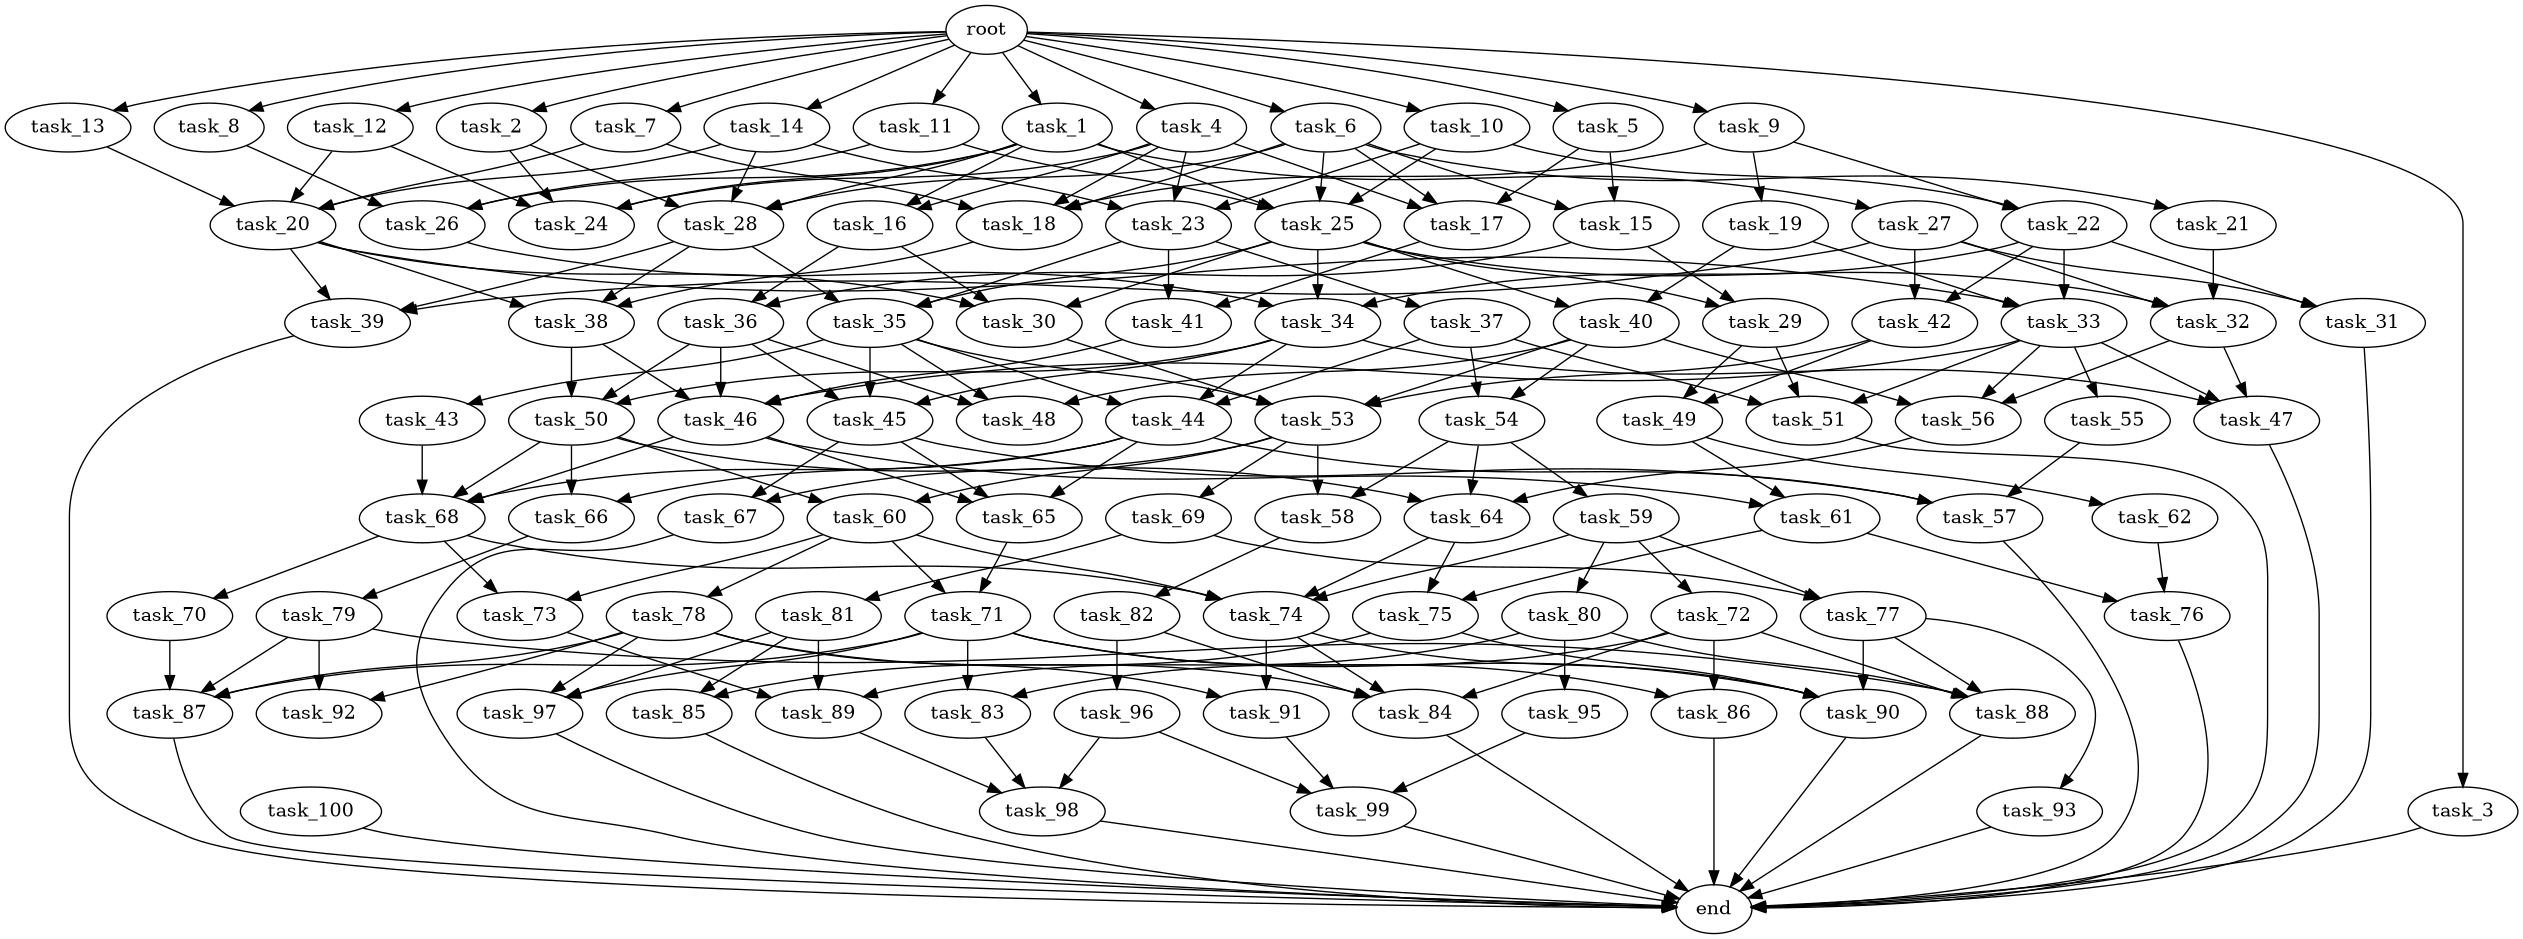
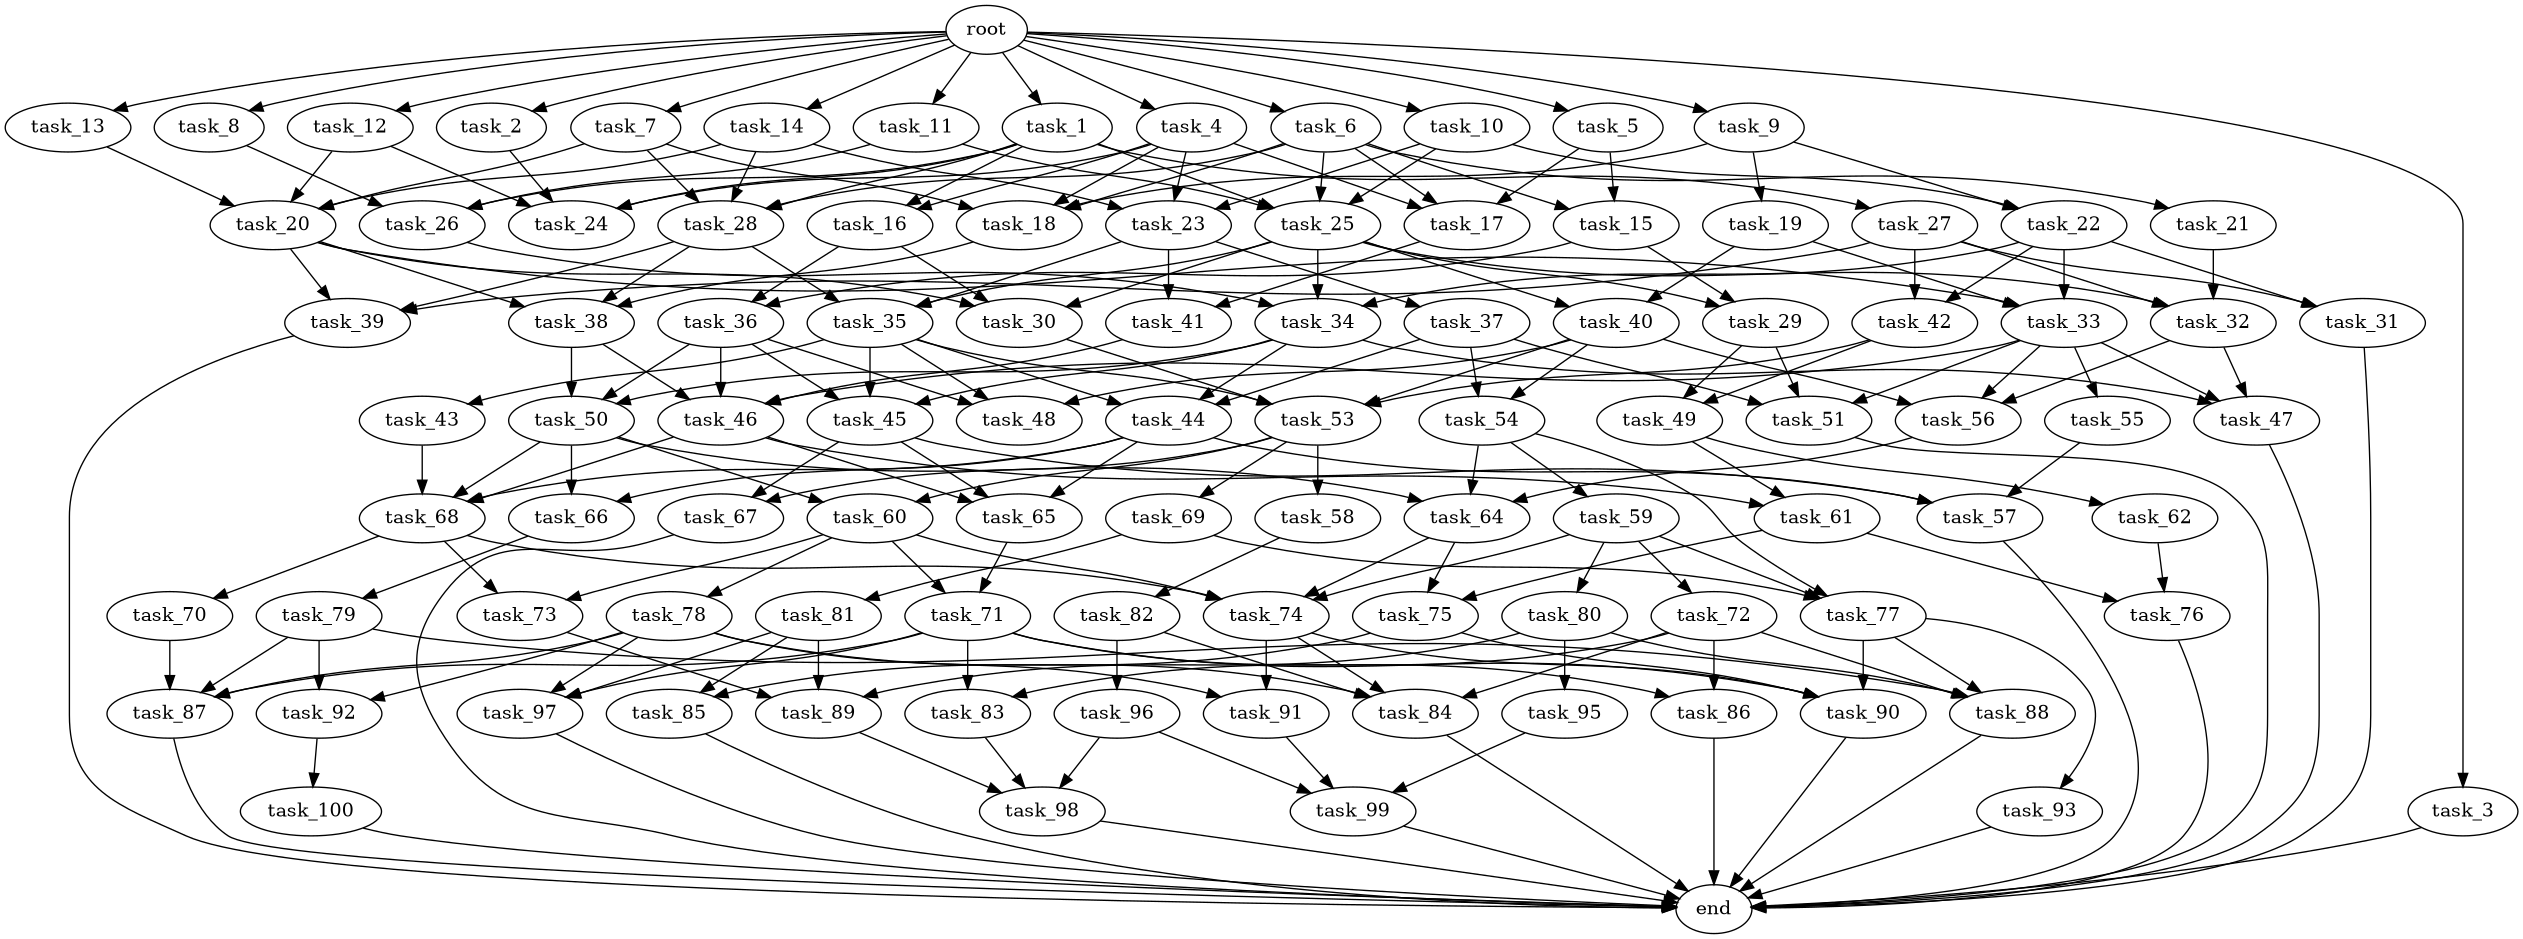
(571, 162) -> (665, 168)
(1419, 459) -> (1672, 484)
none -> (316, 756)
